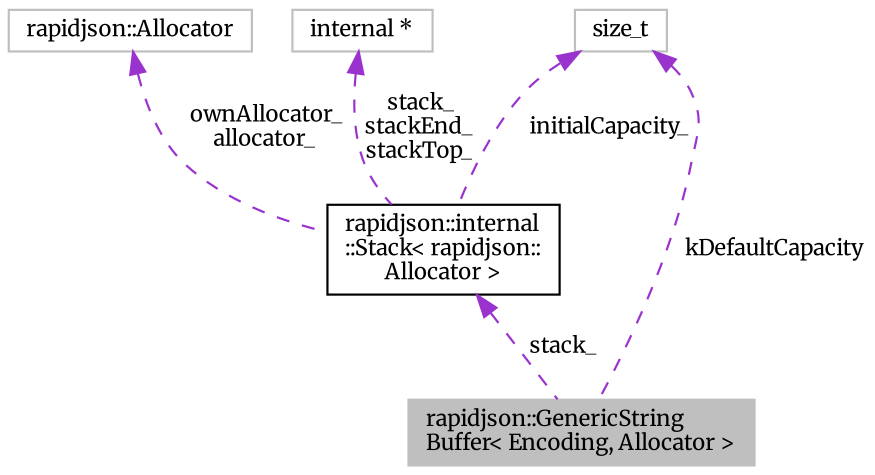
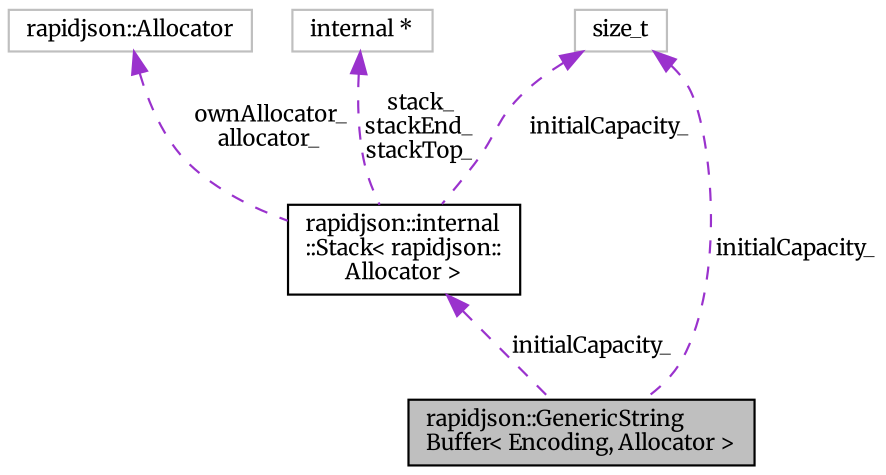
(773, 250) -> (794, 250)
(562, 347) -> (590, 347)
(582, 433) -> (582, 433)
